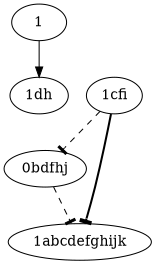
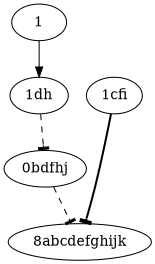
(82, 130) -> (42, 130)
(80, 242) -> (80, 242)
